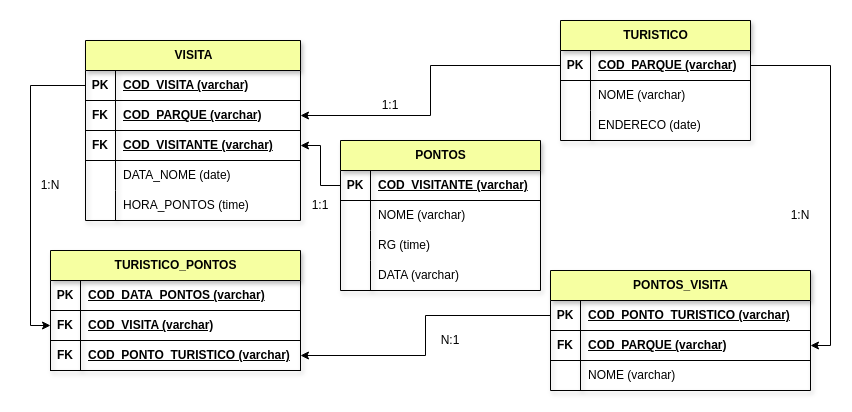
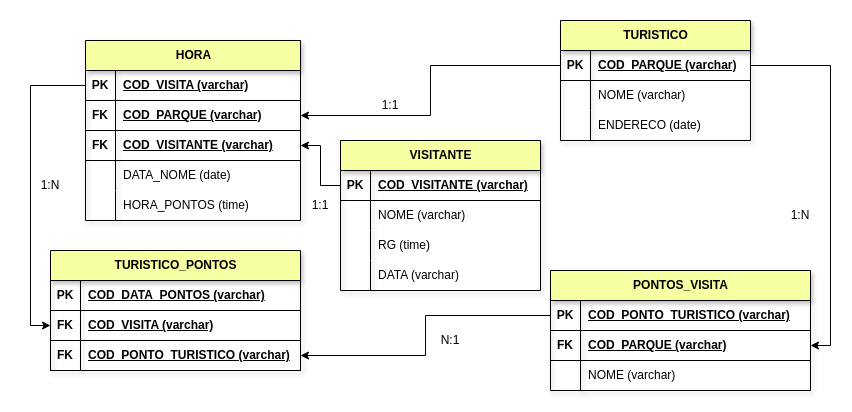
(194, 56) -> (194, 56)
(441, 156) -> (441, 156)
